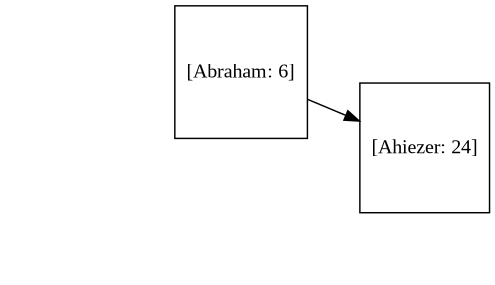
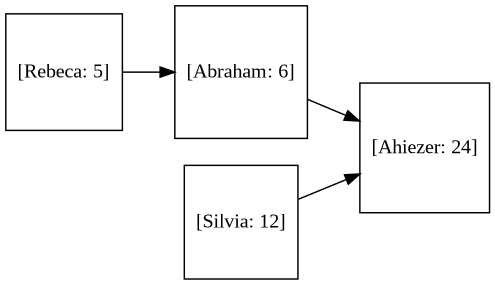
none -> (64, 72)
none -> (241, 222)
